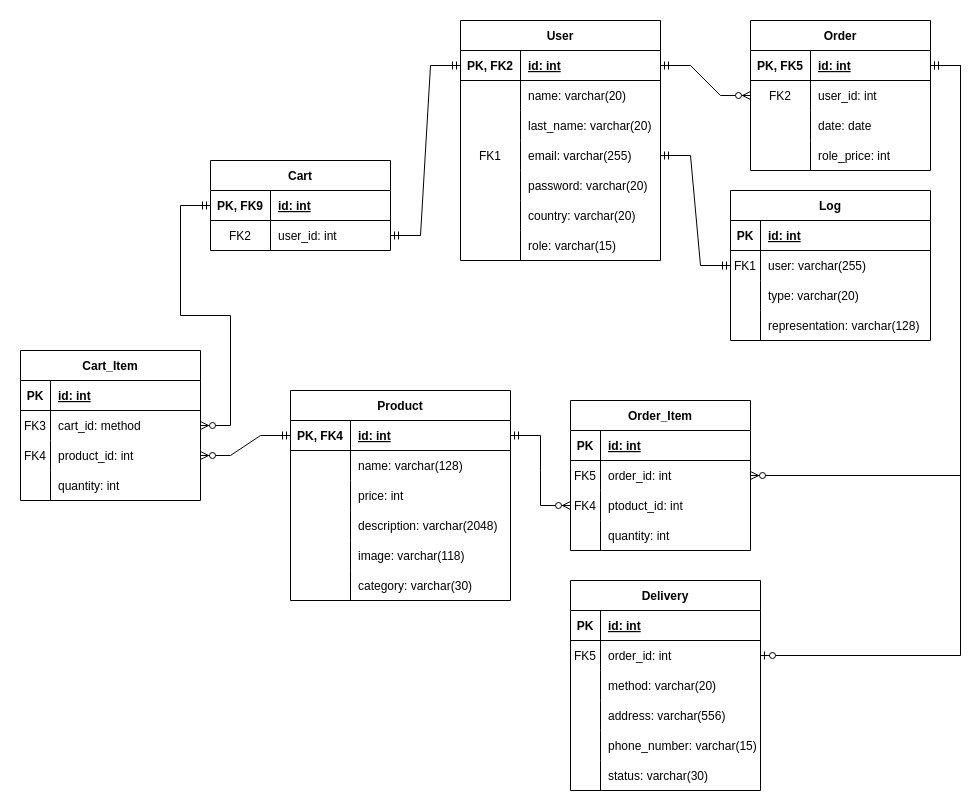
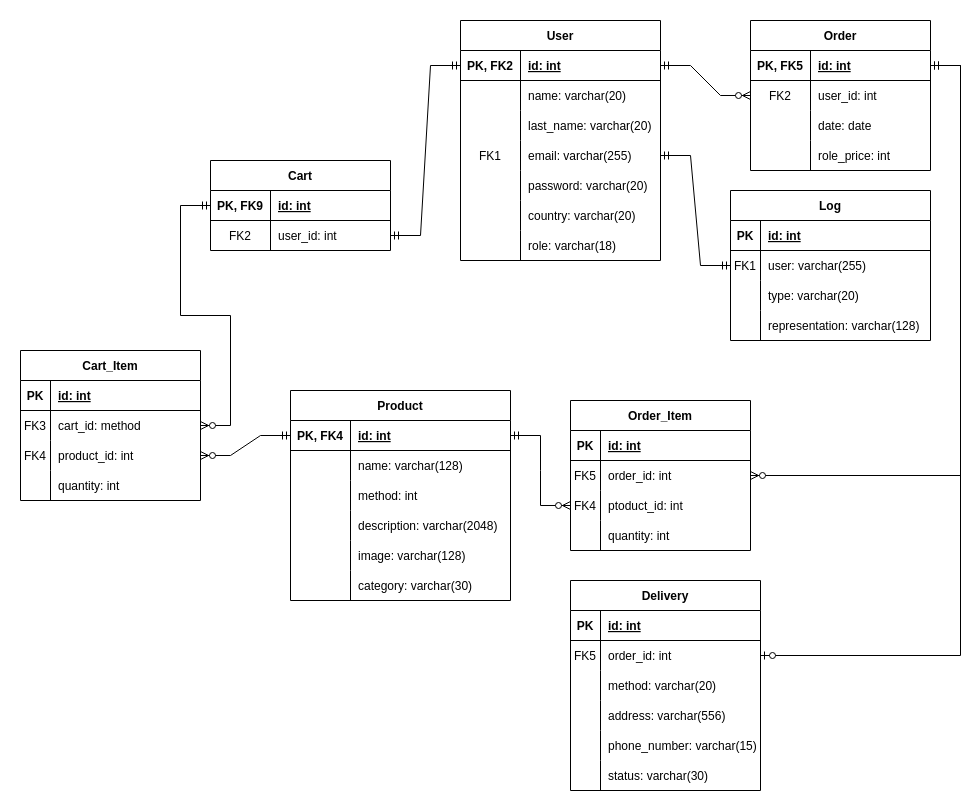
(580, 246) -> (580, 246)
(385, 496) -> (390, 496)
(417, 556) -> (417, 556)
